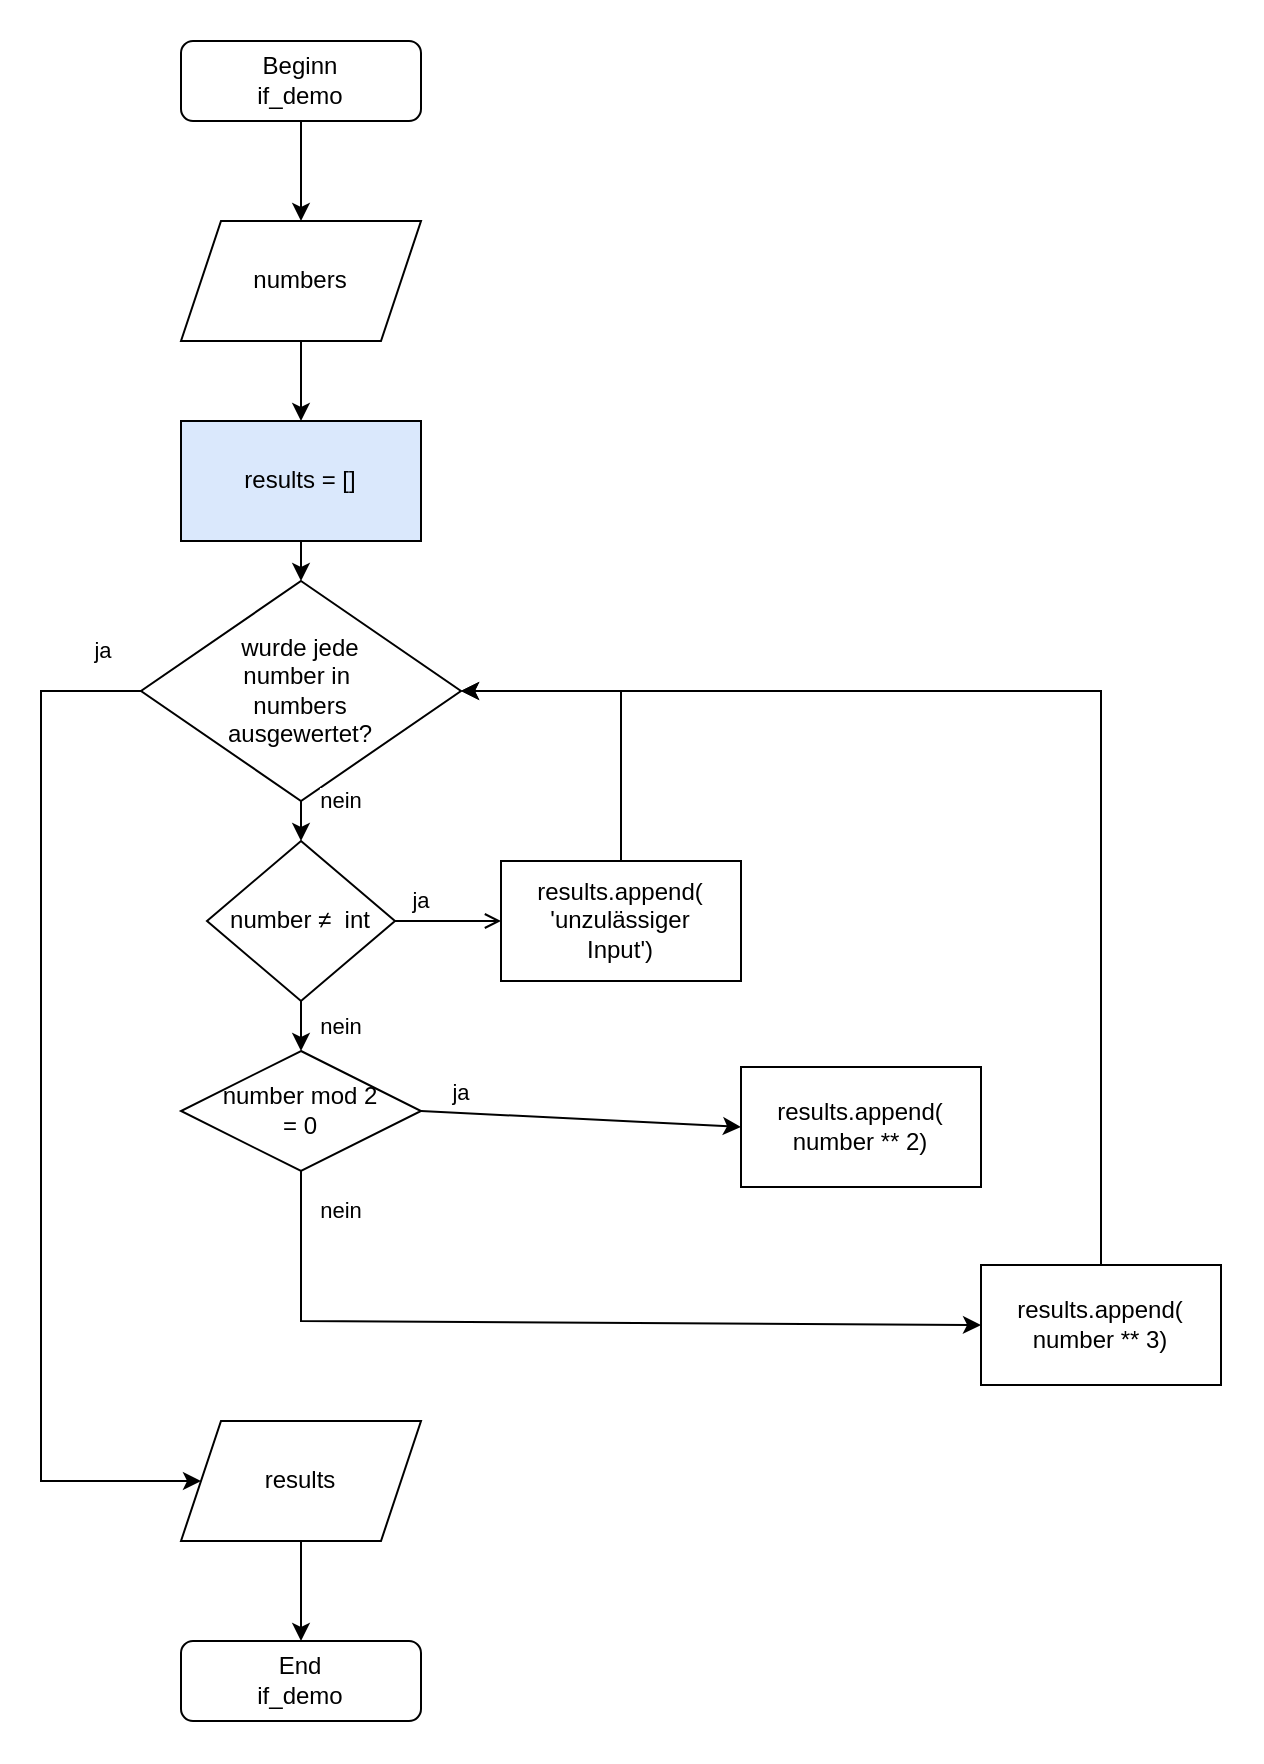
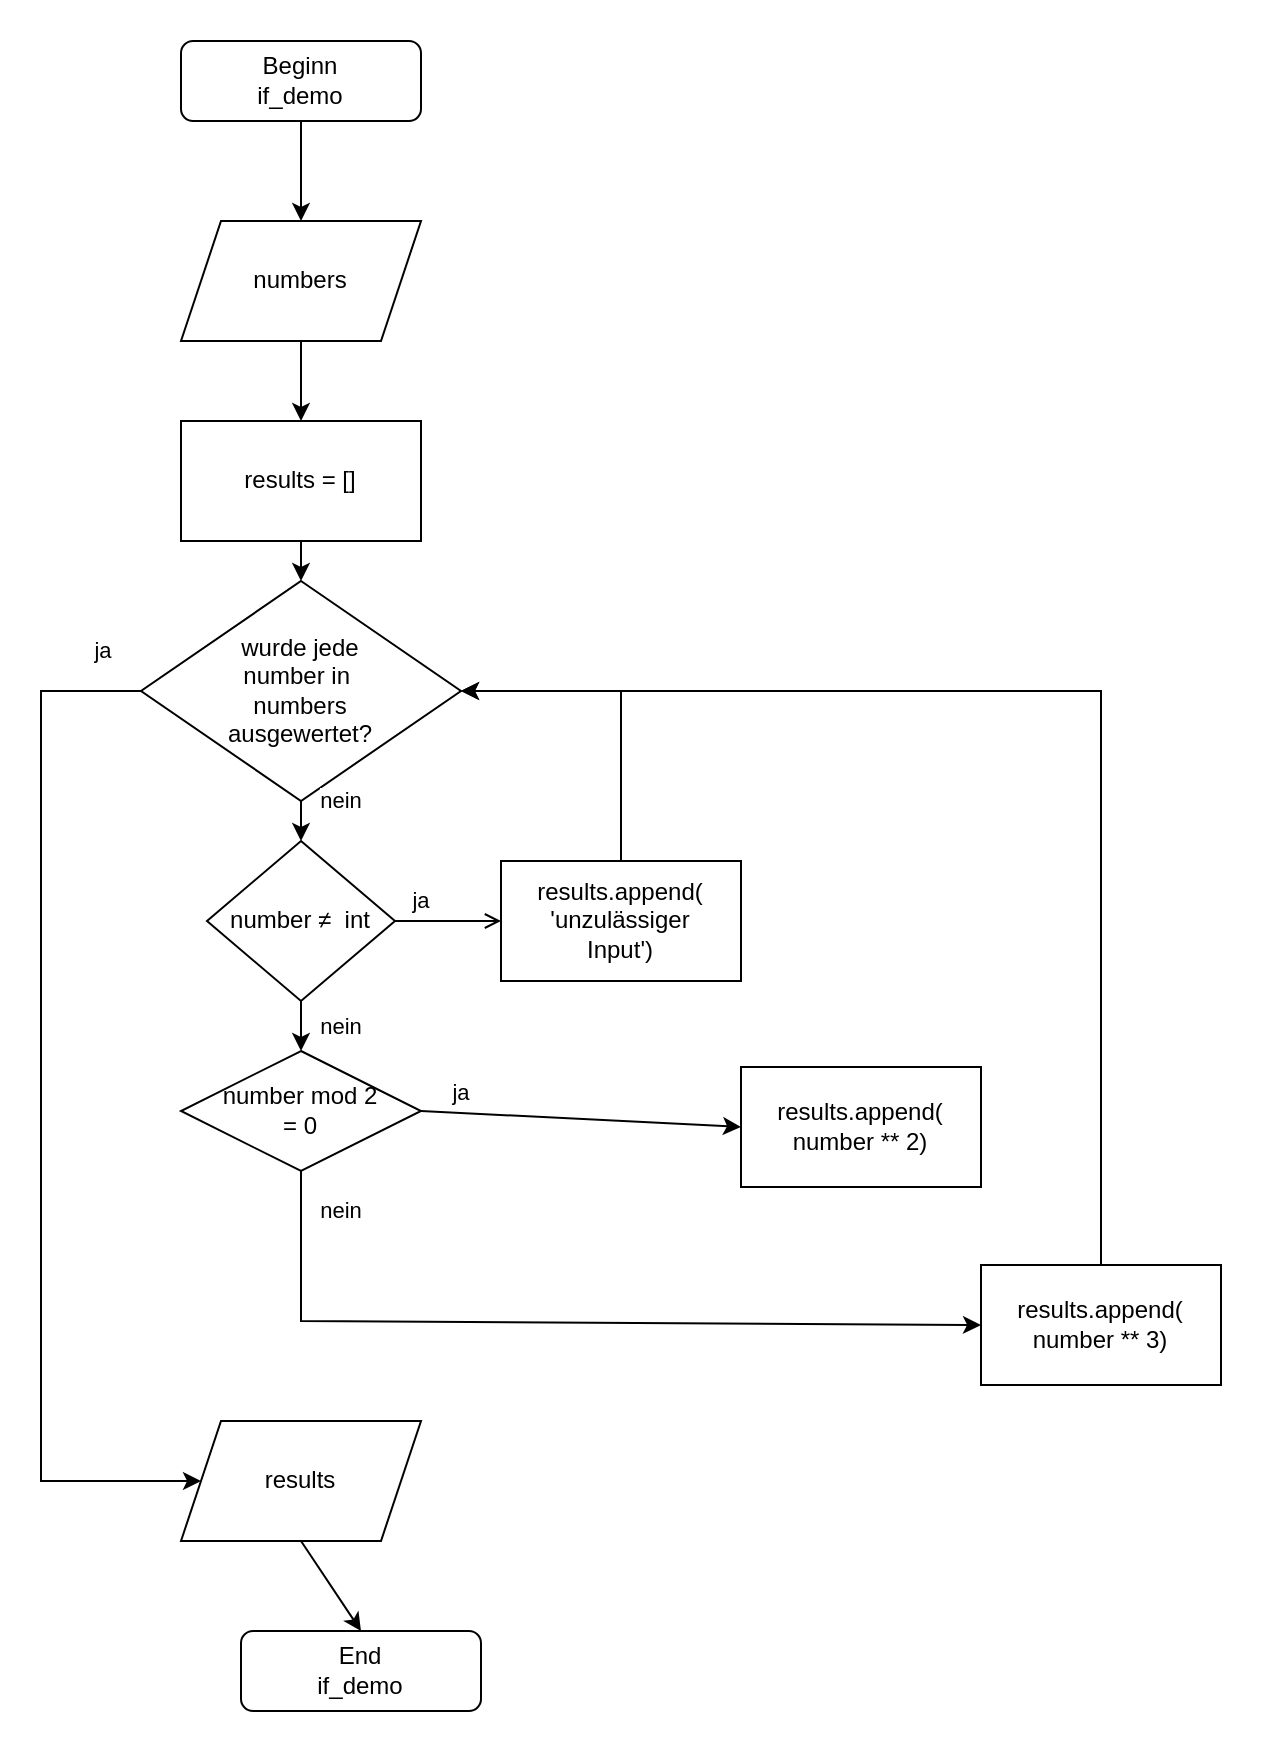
(301, 481) -> (301, 481)
(301, 1681) -> (361, 1671)
